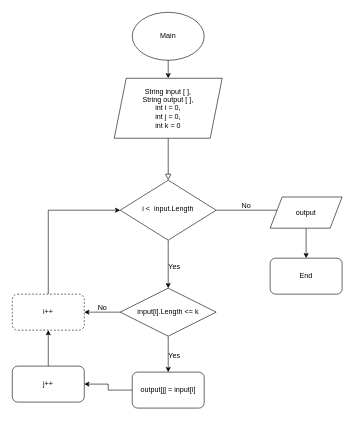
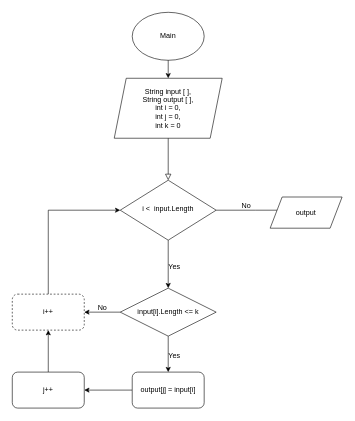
(306, 252) -> none
(306, 276) -> none
(48, 384) -> (48, 390)
